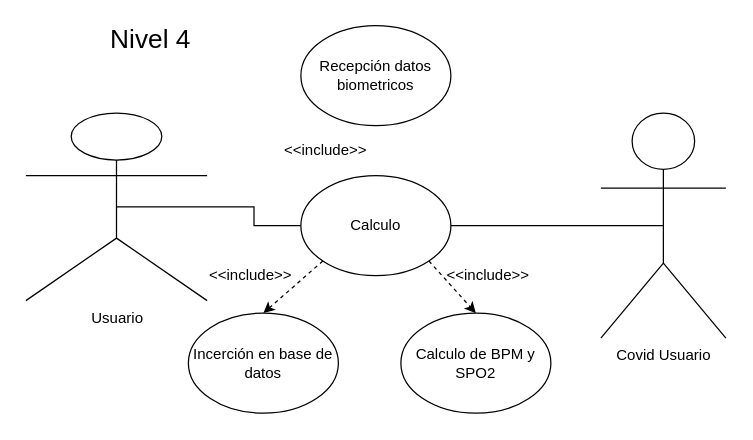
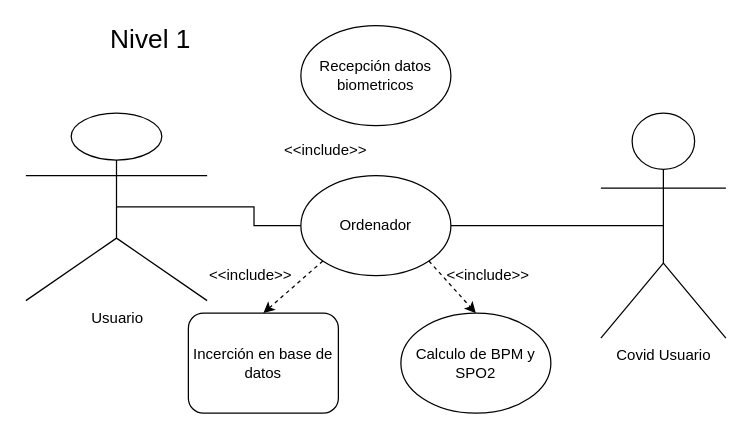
(151, 38) -> (151, 38)
(376, 226) -> (376, 226)
(263, 363) -> (263, 363)
